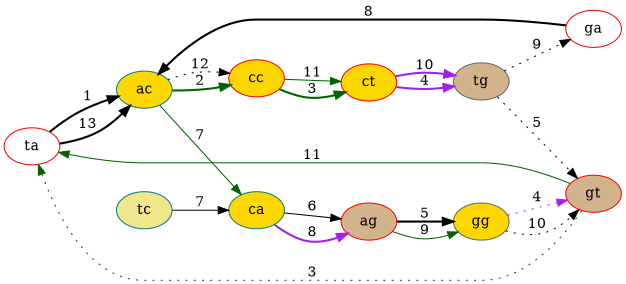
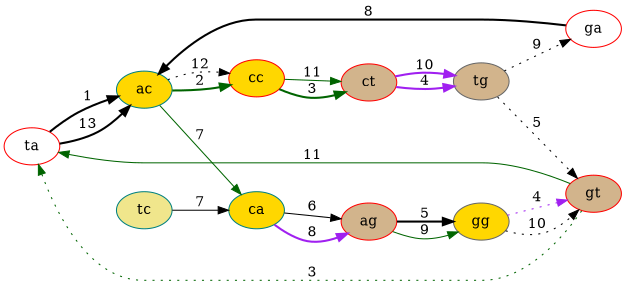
(369, 82) -> (369, 82)
